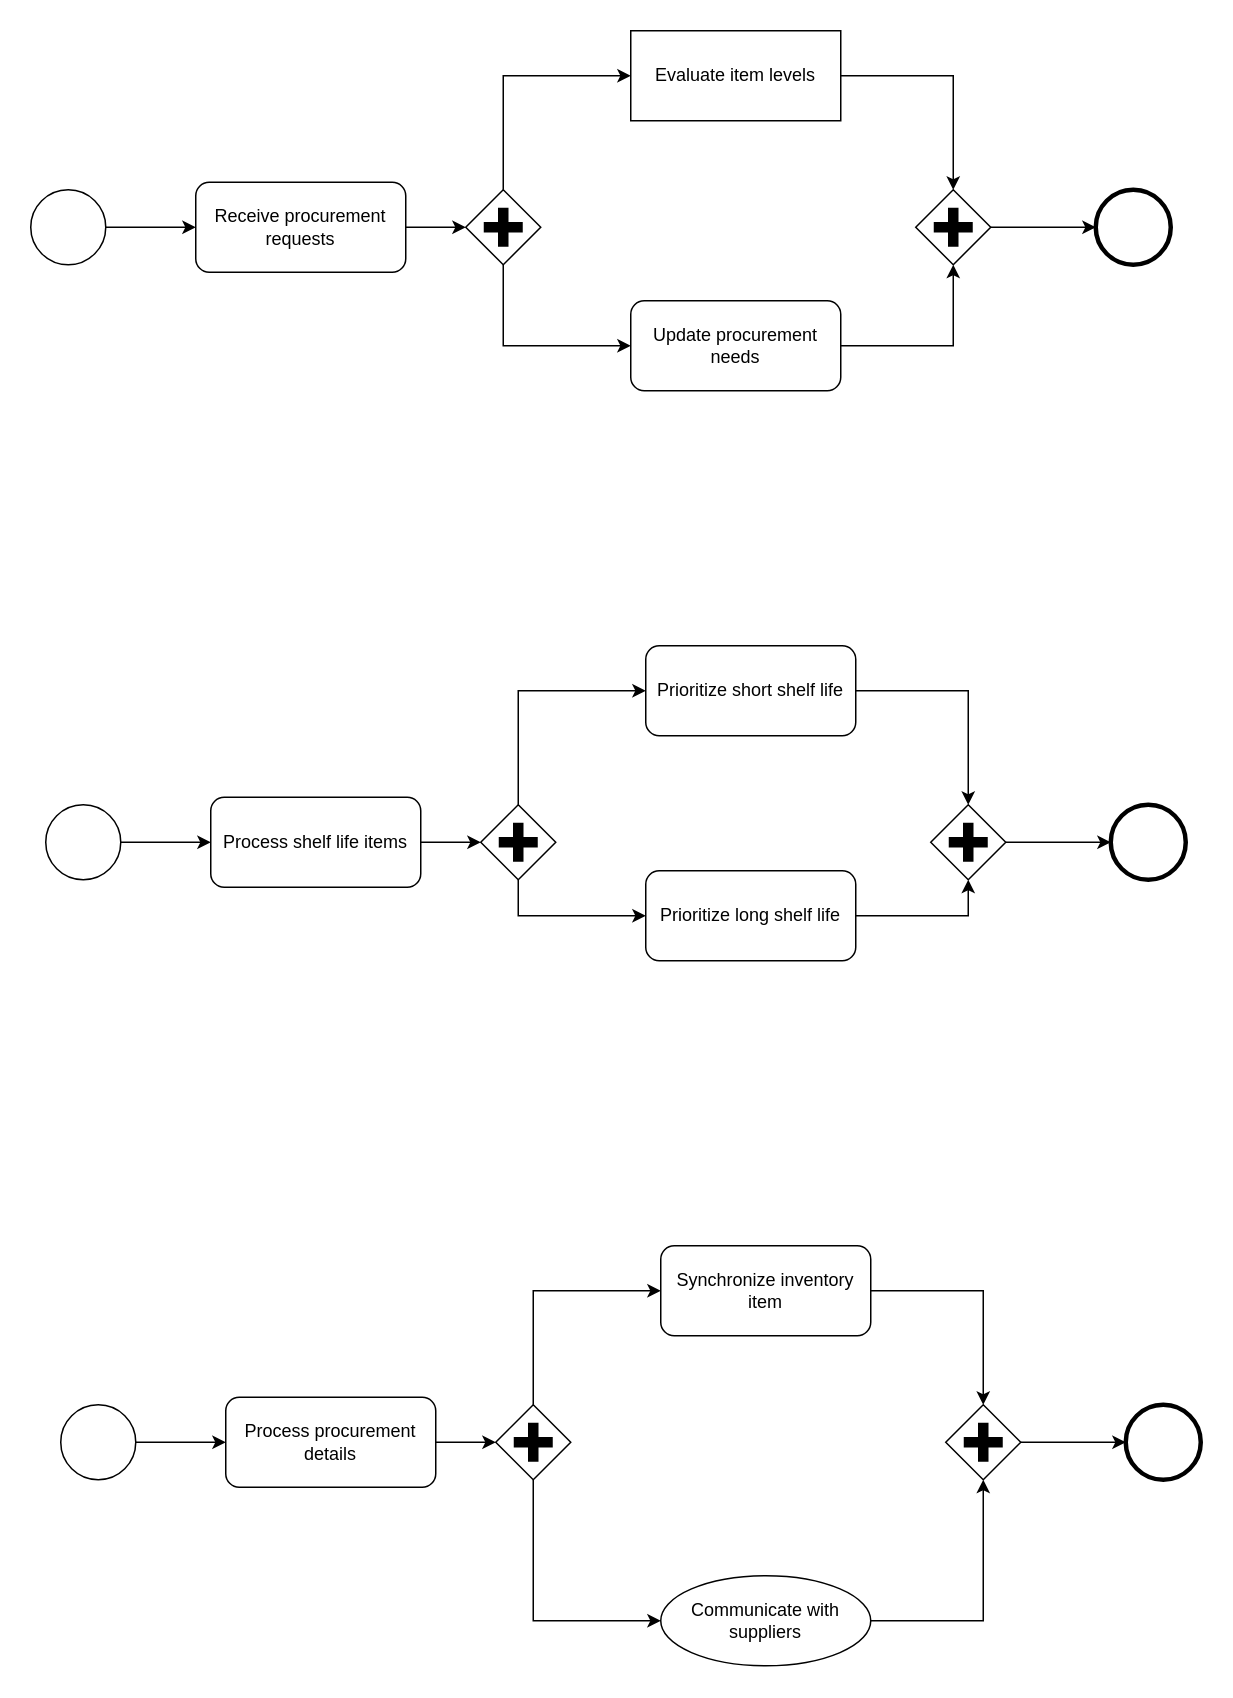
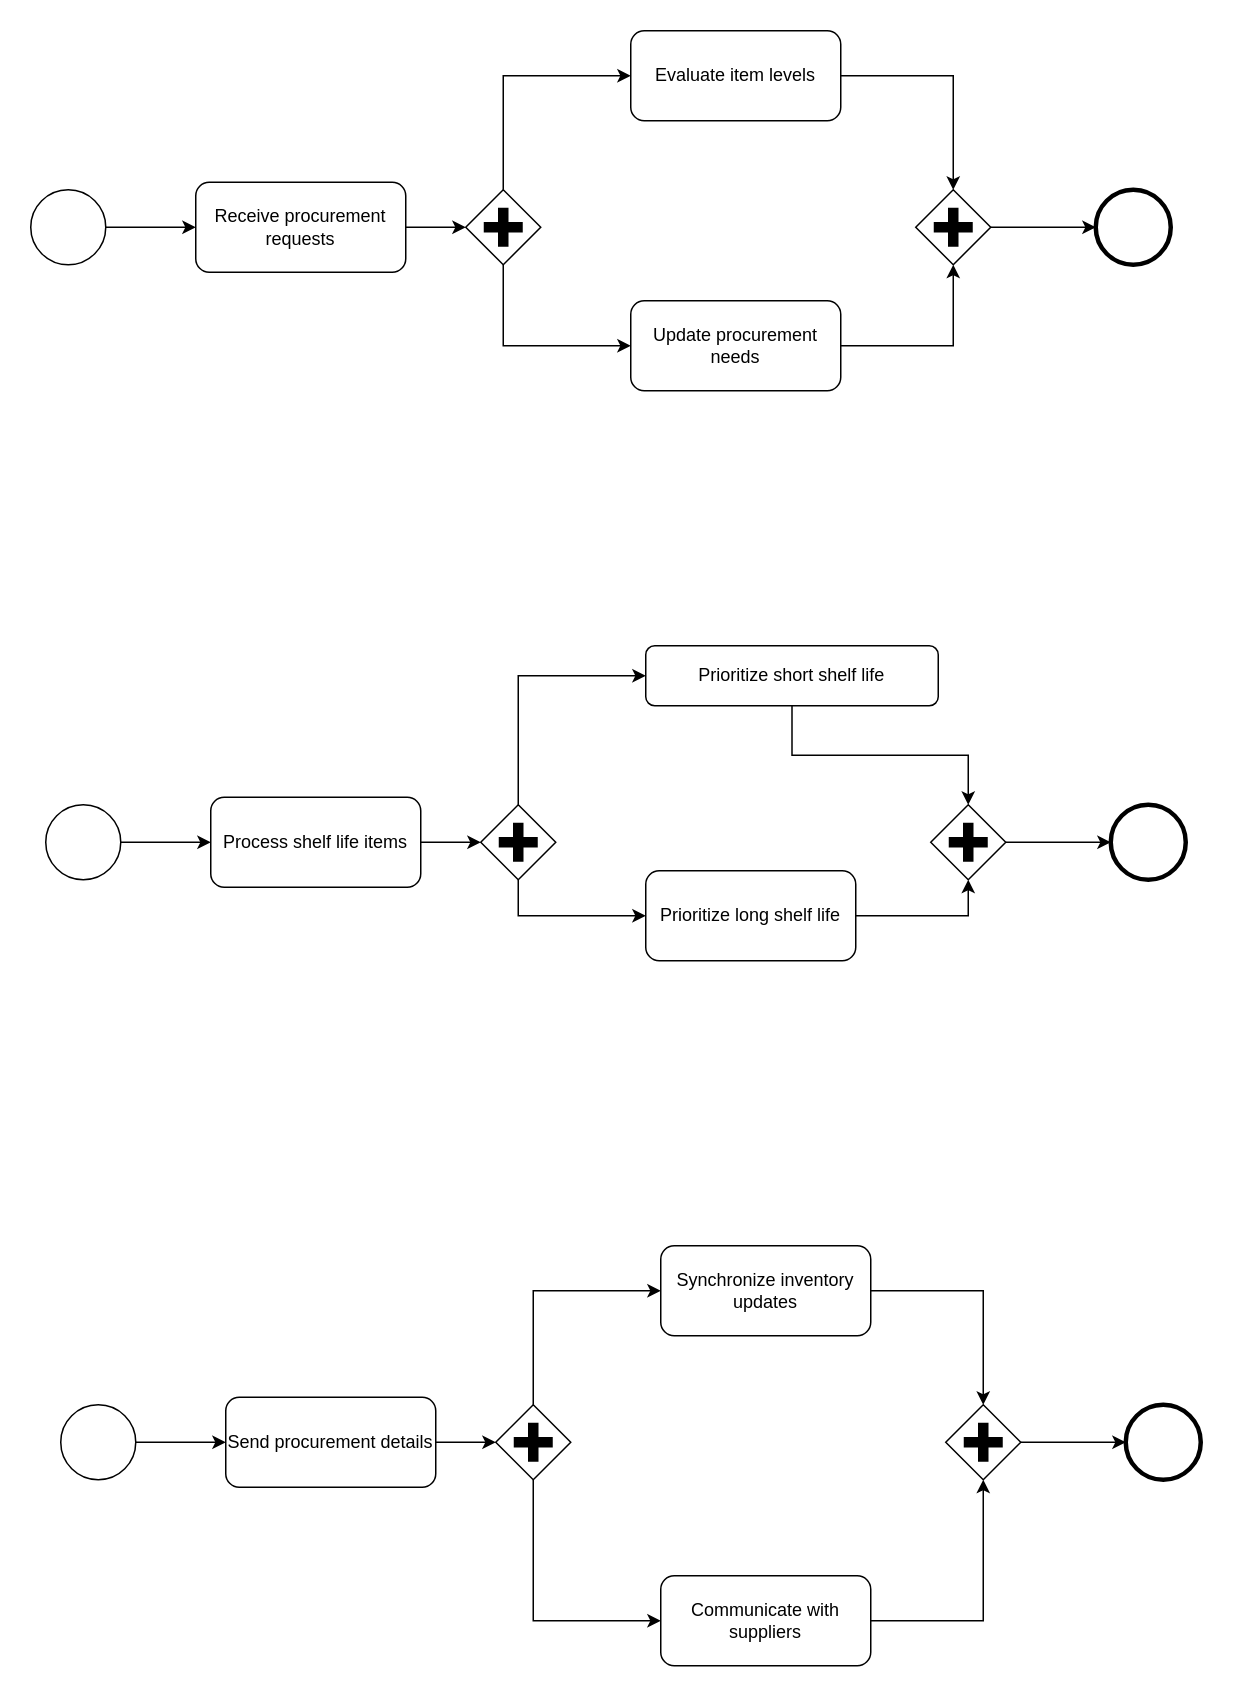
(736, 76) -> (736, 76)
(751, 691) -> (792, 676)
(766, 1291) -> (766, 1291)
(331, 1442) -> (331, 1442)
(766, 1621) -> (766, 1621)
